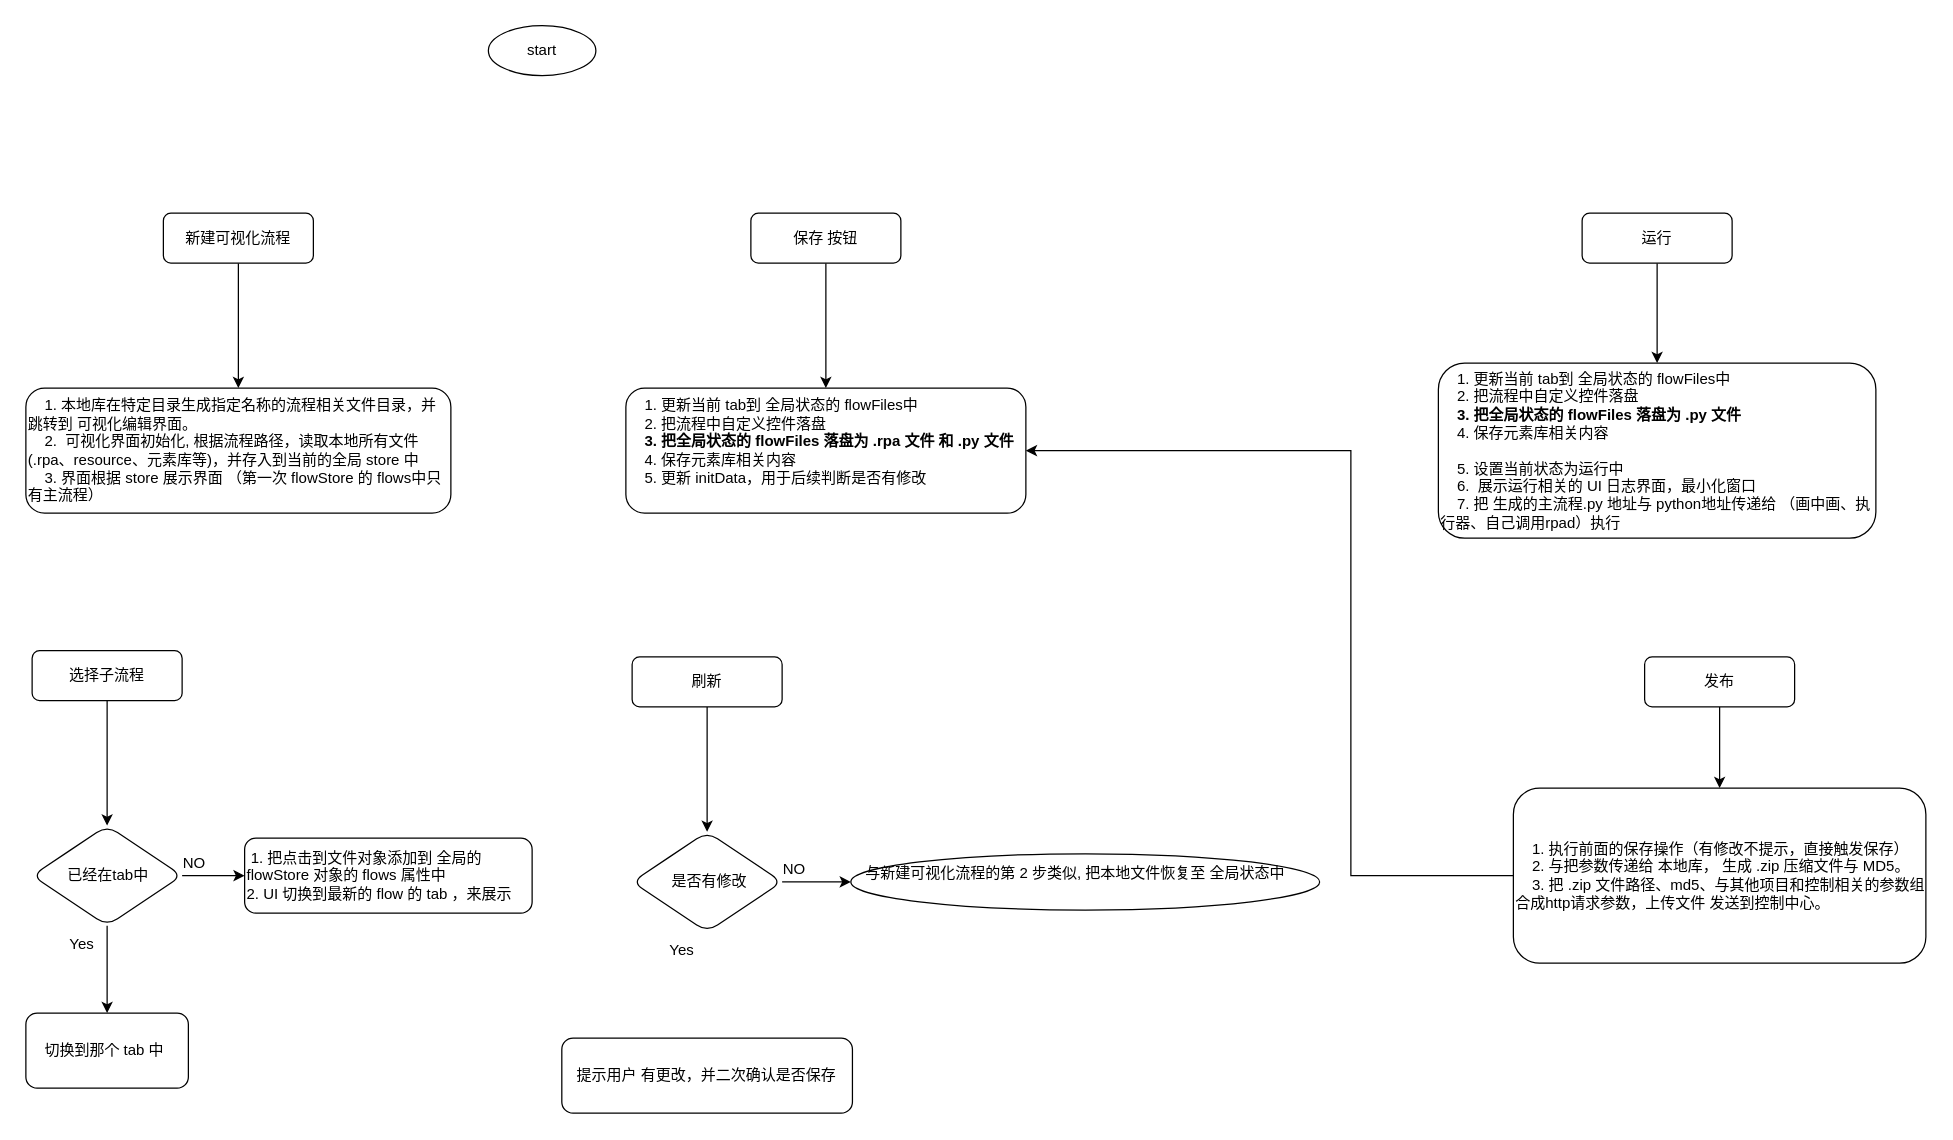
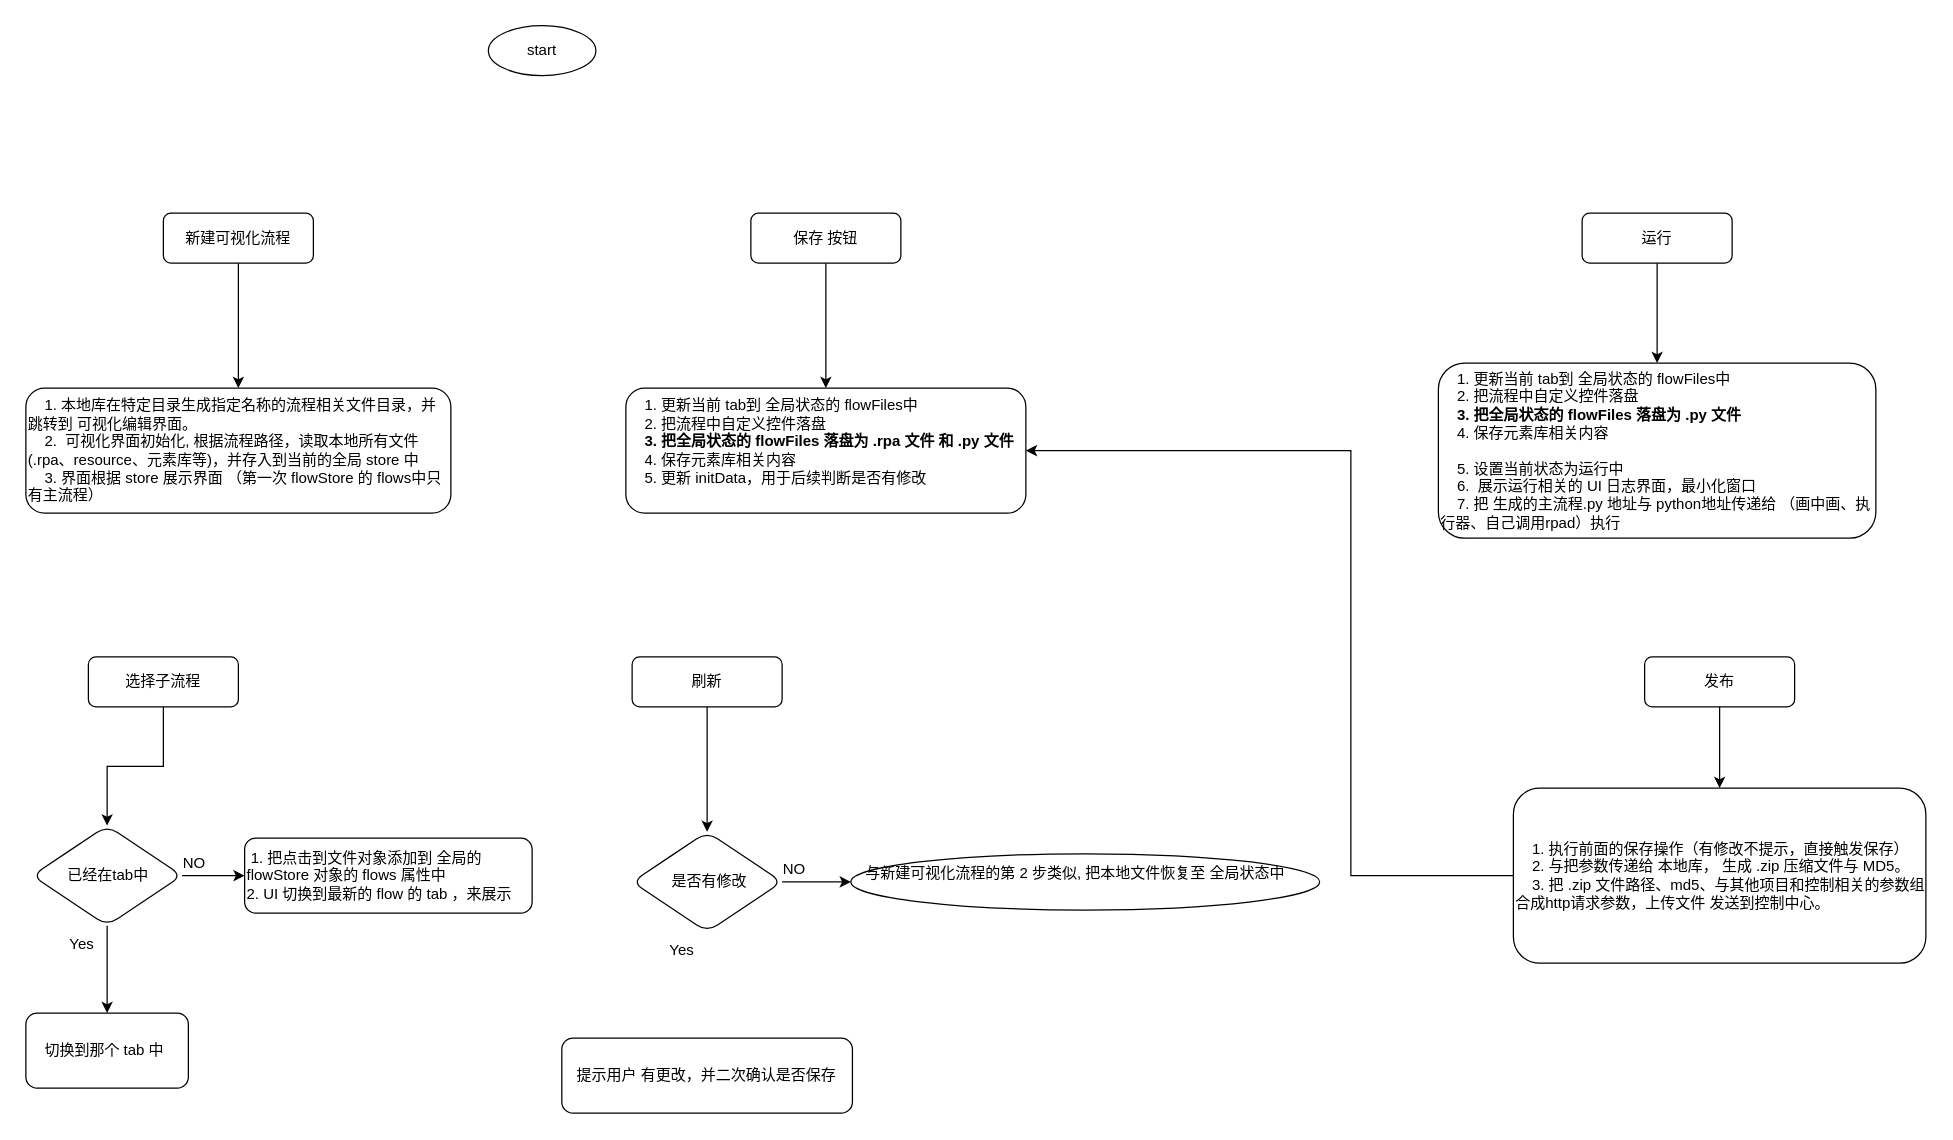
(107, 676) -> (163, 682)
